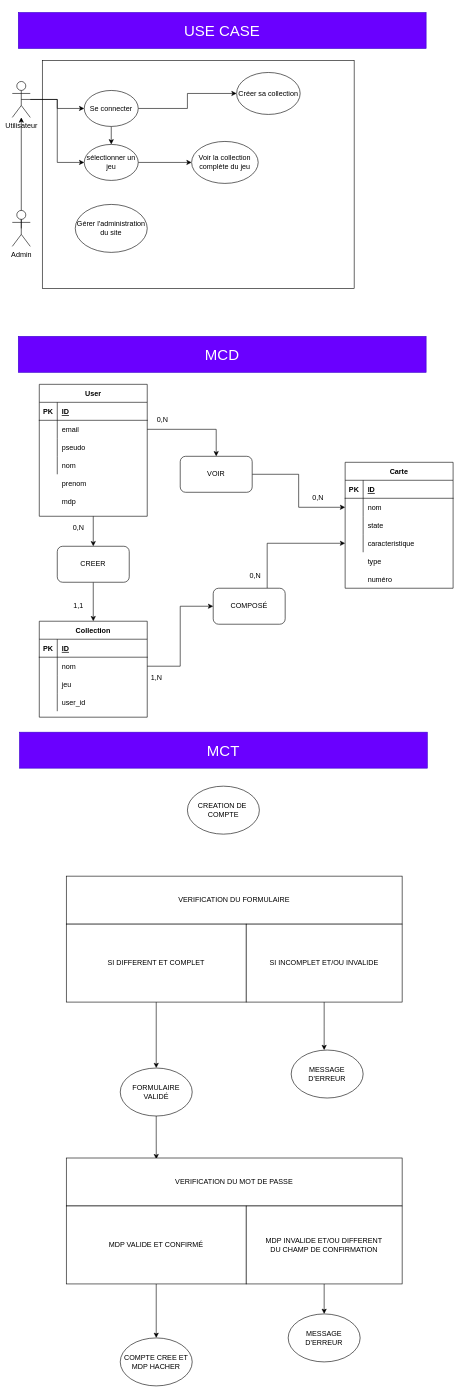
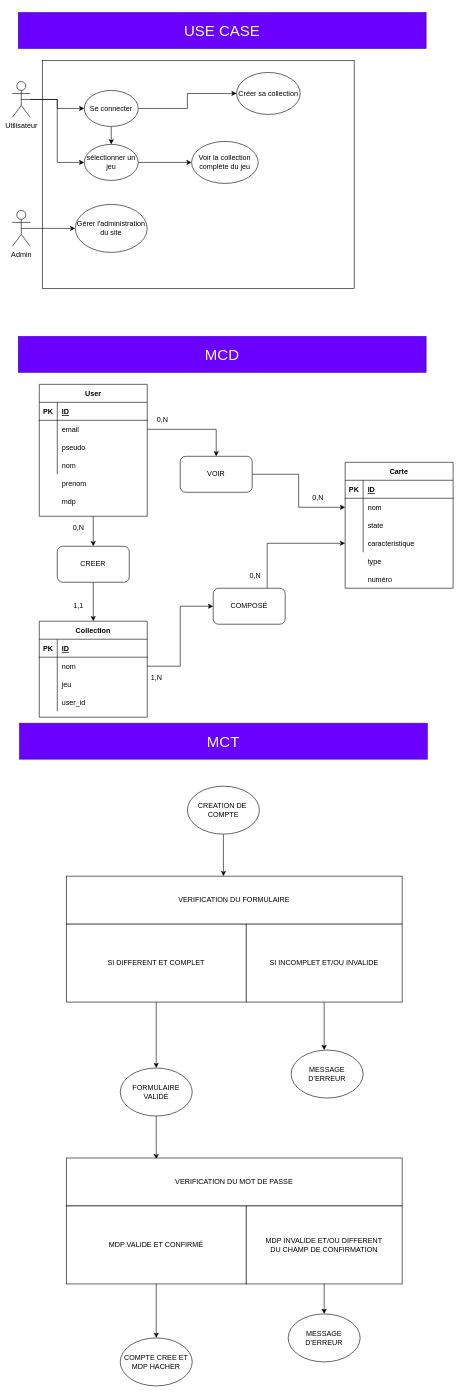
(21, 122) -> (47, 228)
(224, 750) -> (224, 741)
none -> (224, 853)
